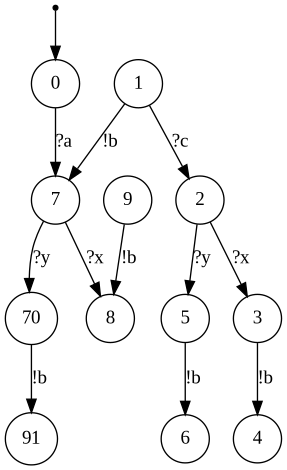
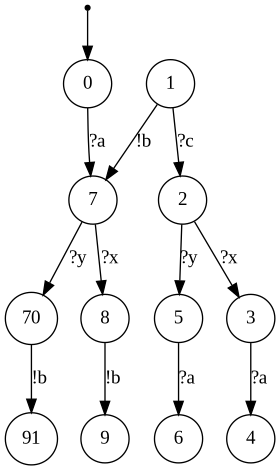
(120, 253) -> (105, 372)
(193, 379) -> (187, 379)
(265, 379) -> (259, 379)
